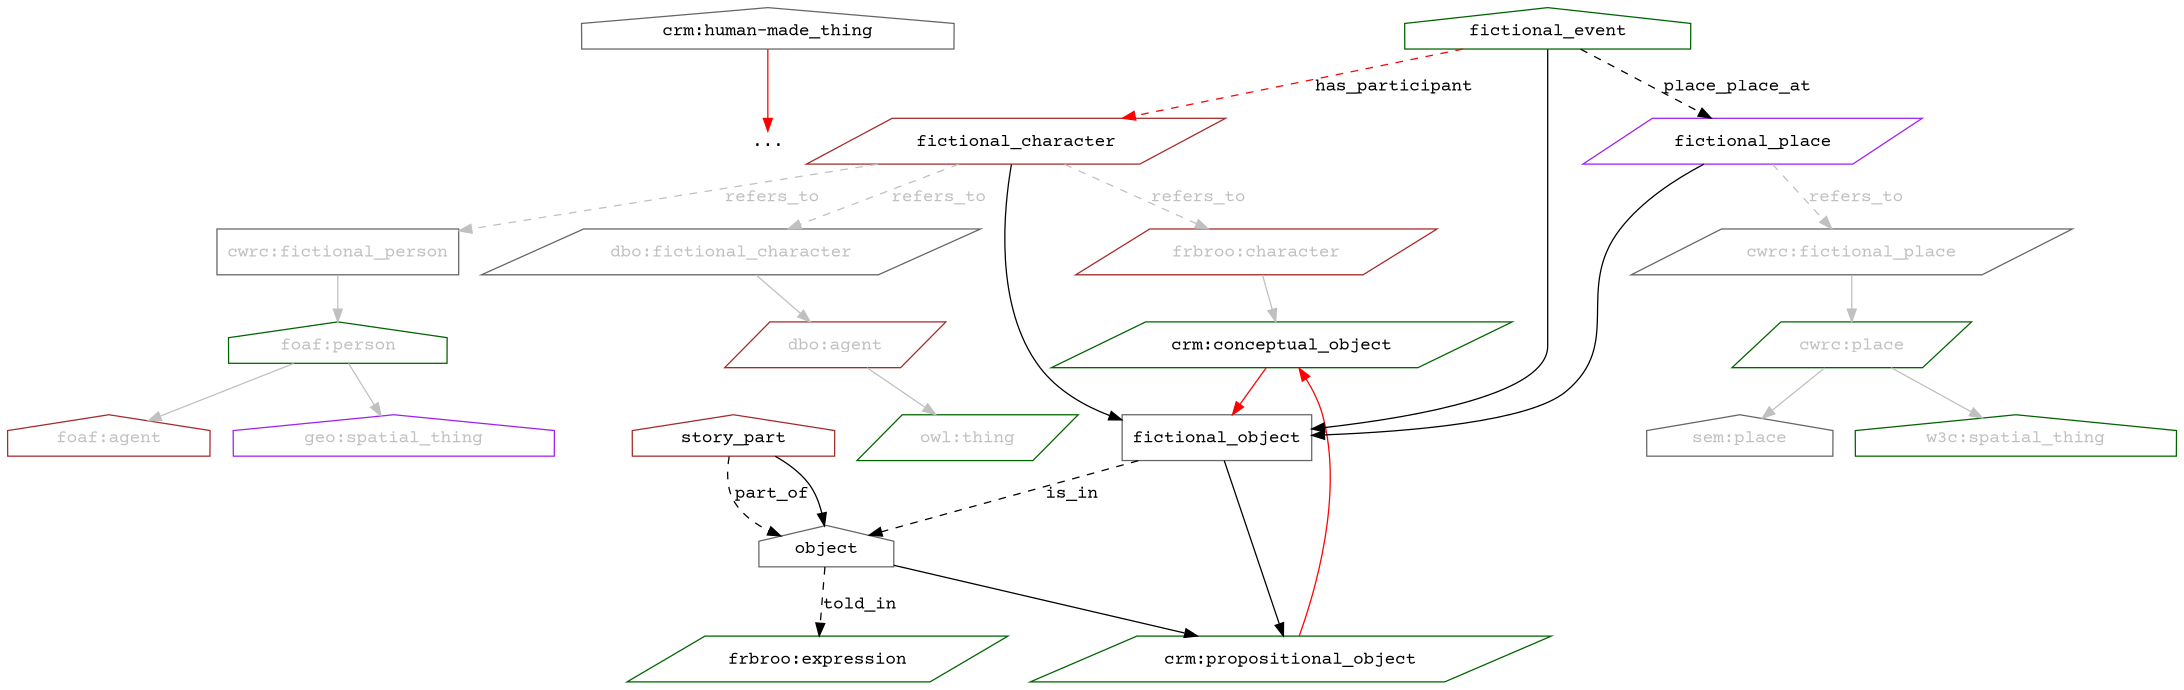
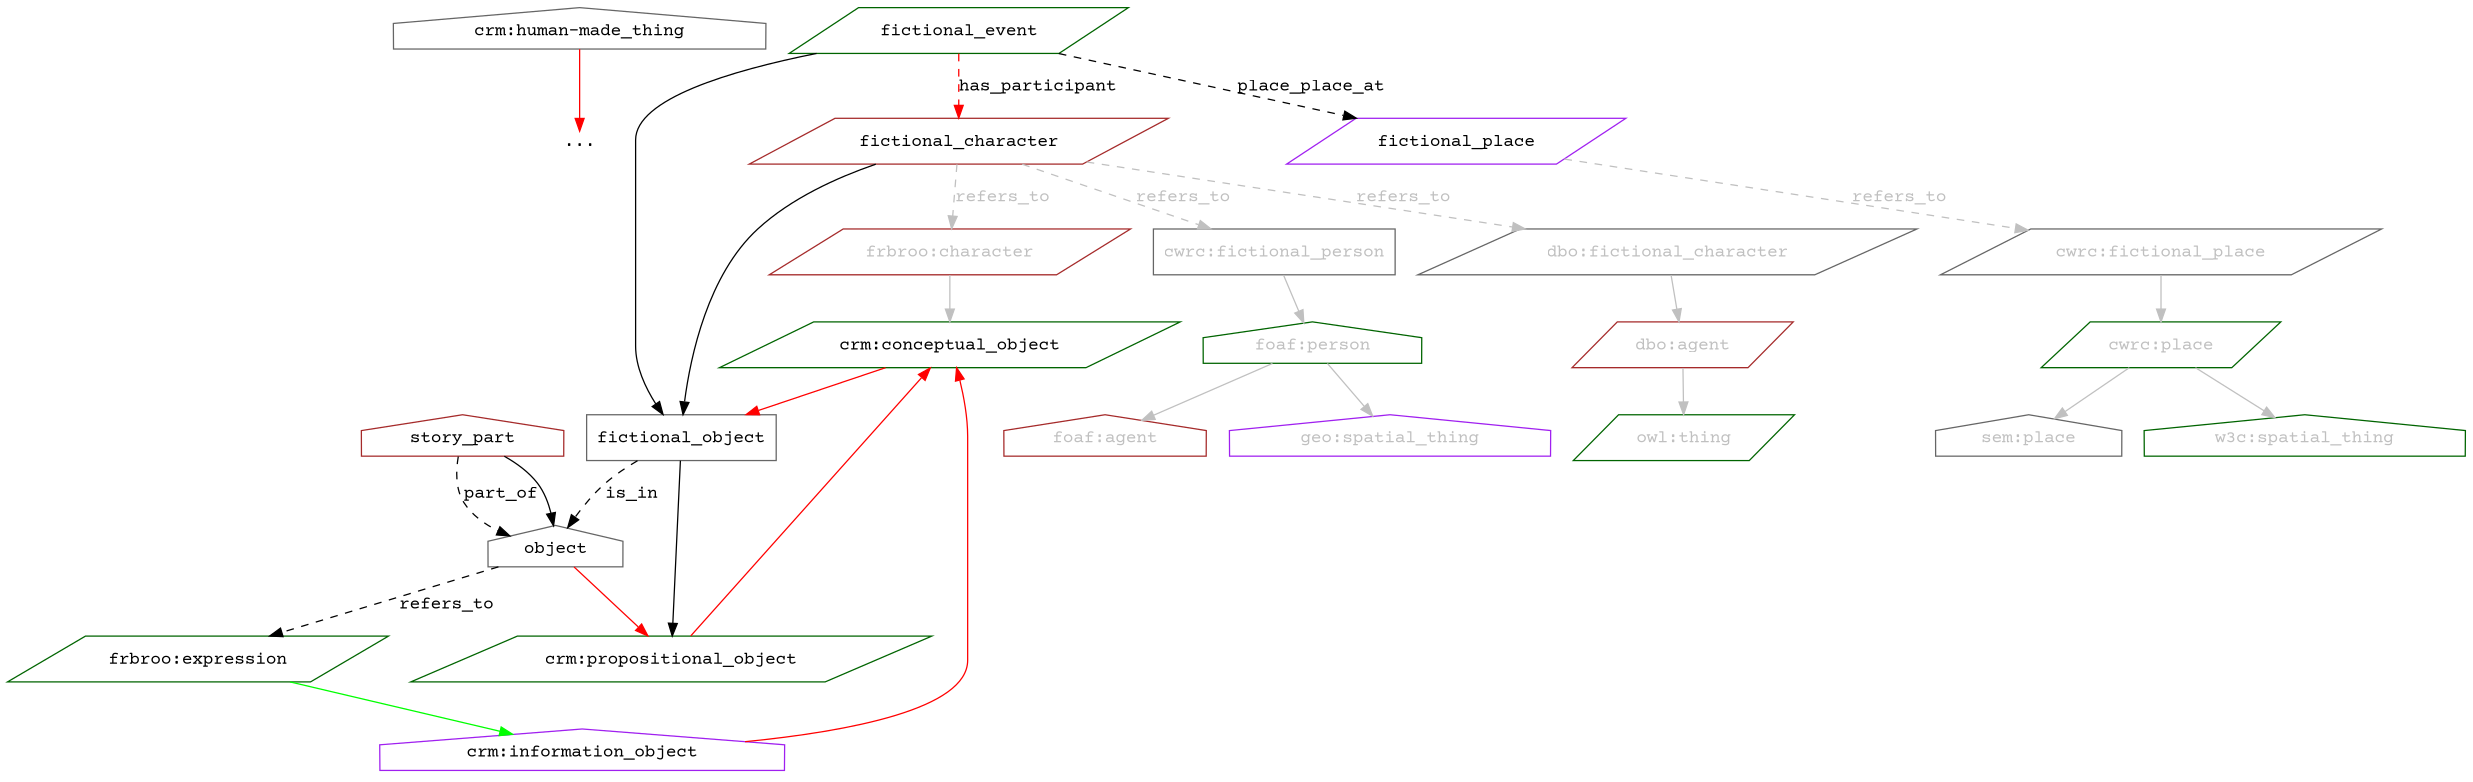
(1548, 31) -> (959, 31)
(1578, 379) -> none
(1039, 599) -> (606, 597)
(859, 604) -> (447, 604)
none -> (582, 752)
